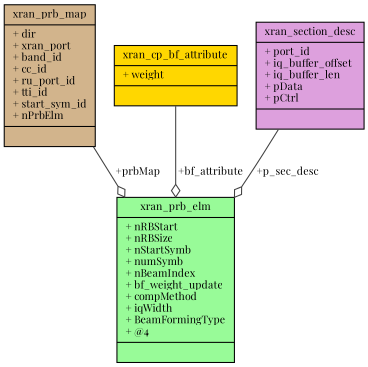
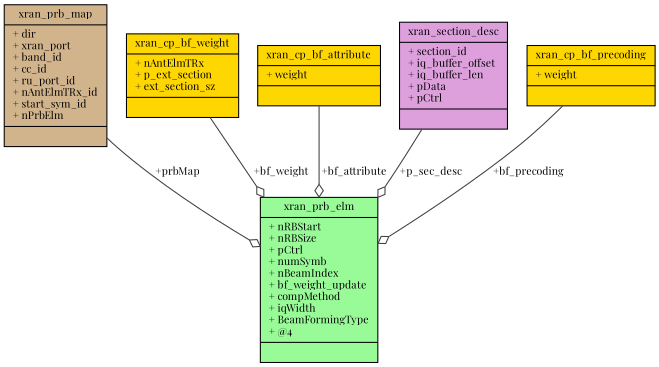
(287, 52) -> (438, 52)
none -> (183, 76)
none -> (591, 76)
(31, 93) -> (56, 93)
(159, 250) -> (286, 250)
